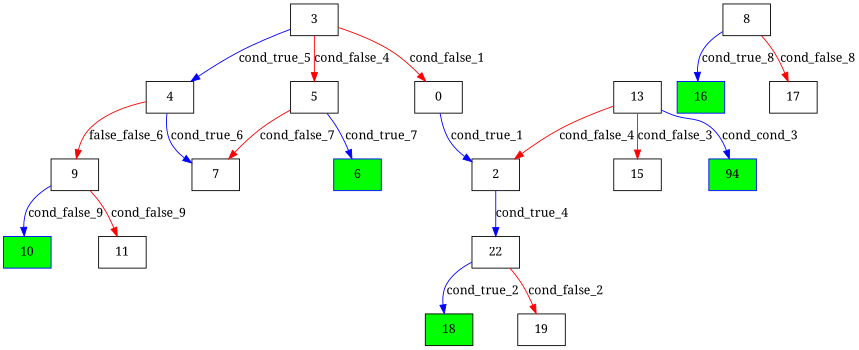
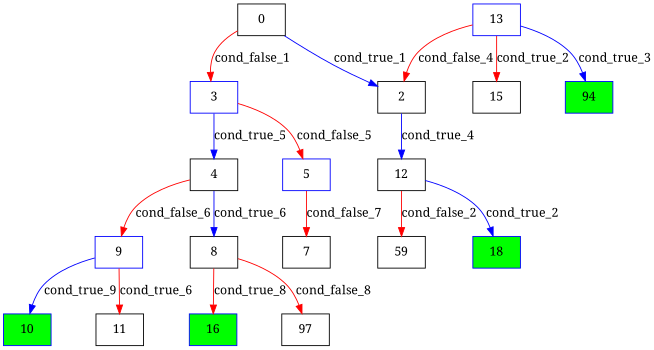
(314, 20) -> (214, 97)
(382, 46) -> (218, 48)
(704, 48) -> (214, 287)
(352, 59) -> (334, 136)
(314, 97) -> (306, 175)
(638, 97) -> (497, 20)
(793, 97) -> (306, 330)
(126, 136) -> (173, 214)
(675, 136) -> (533, 59)
(760, 136) -> (615, 59)
(169, 138) -> (214, 209)
(75, 175) -> (119, 252)
(358, 175) -> none
(66, 214) -> (80, 291)
(148, 214) -> (156, 291)
(496, 252) -> (402, 175)
(449, 330) -> (497, 252)
(542, 330) -> (402, 252)
